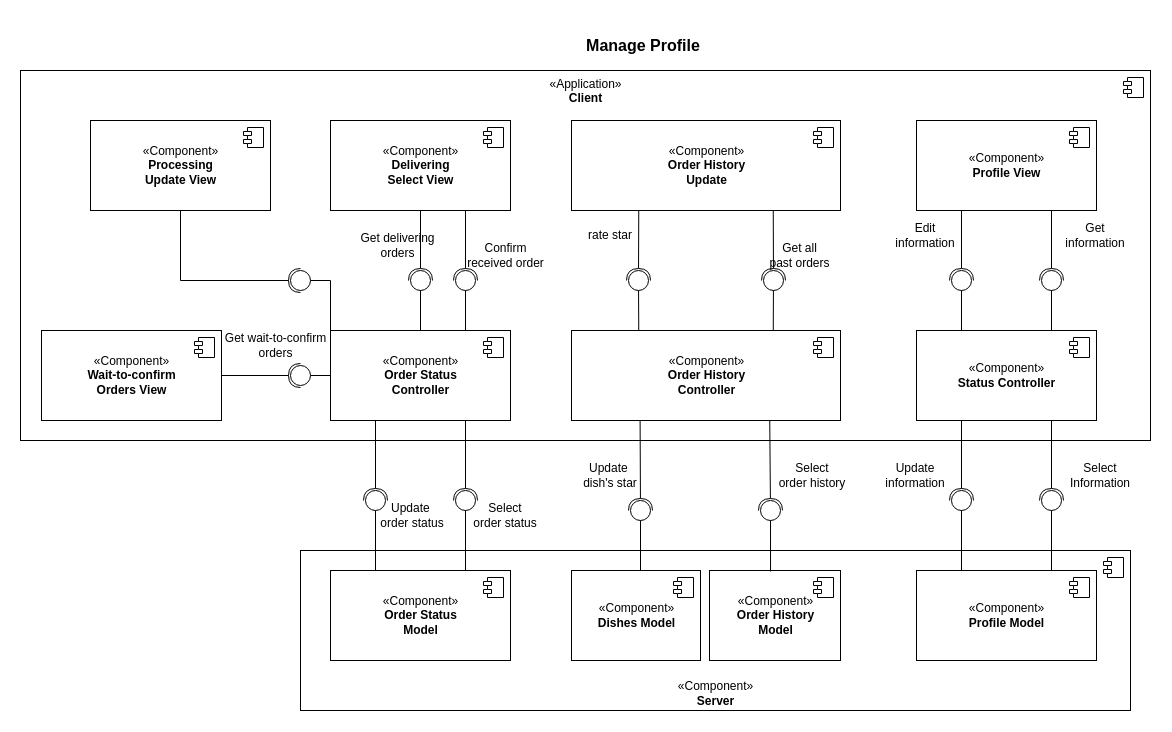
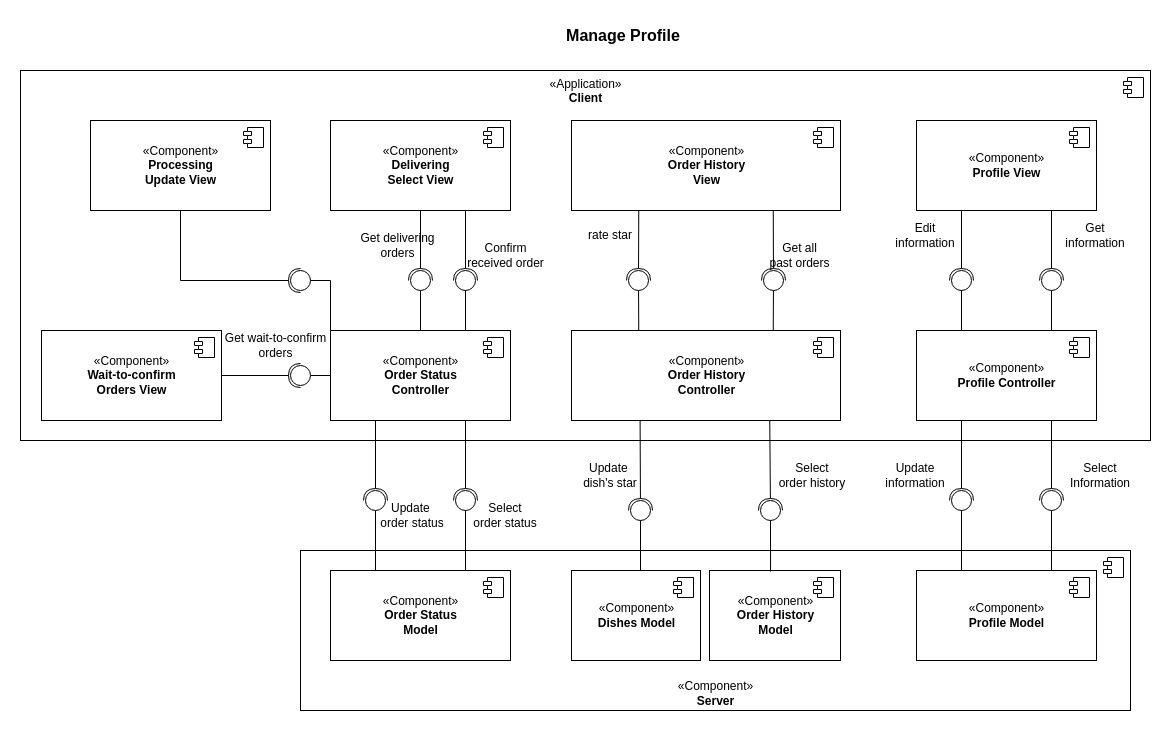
(643, 46) -> (623, 36)
(707, 166) -> (707, 166)
(1007, 376) -> (1007, 376)
